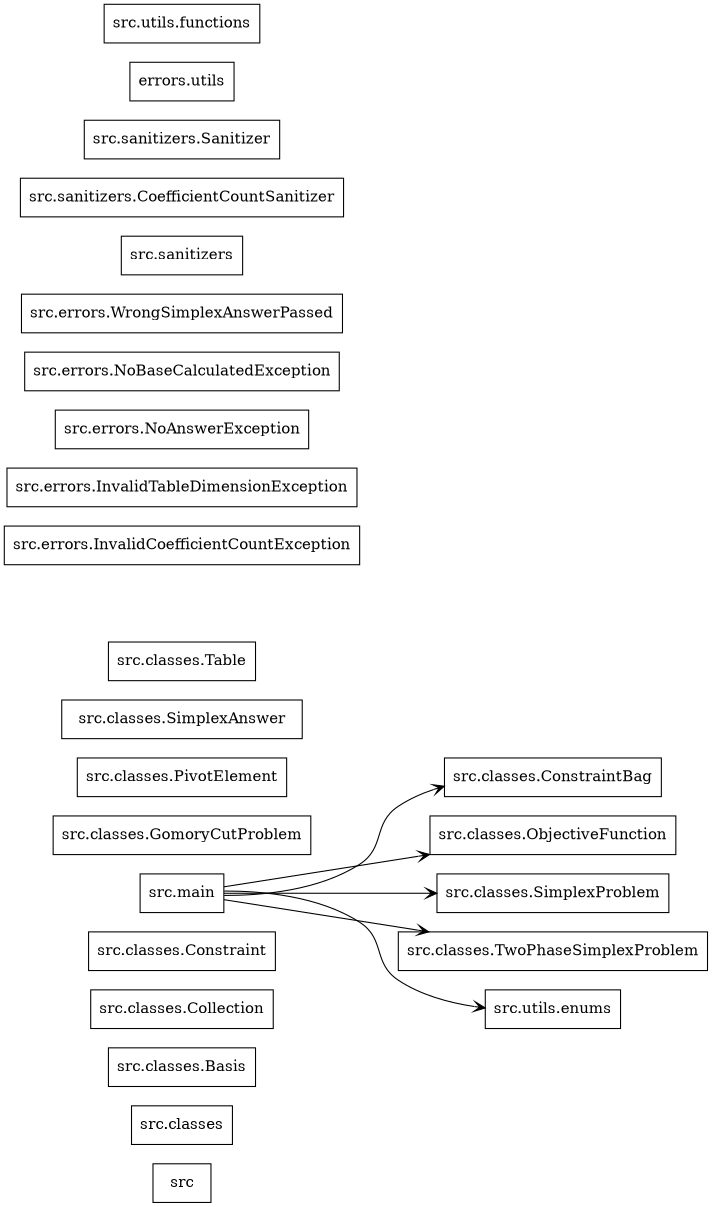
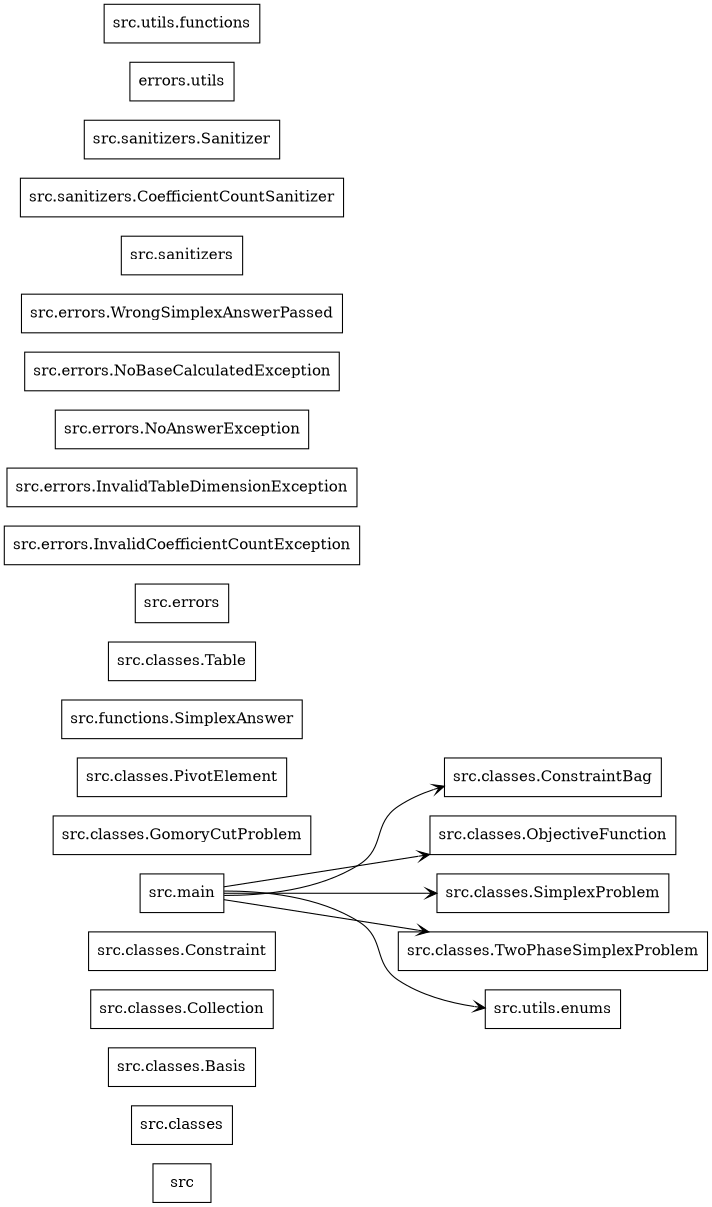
none -> (182, 603)
(182, 719) -> (182, 719)
